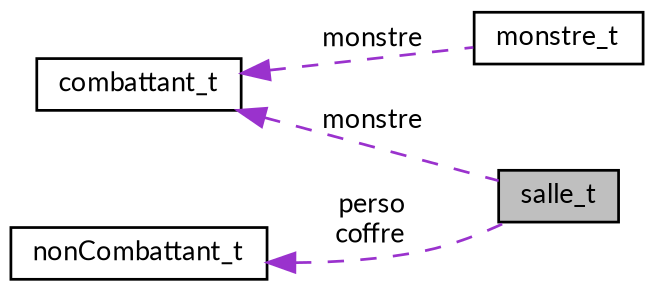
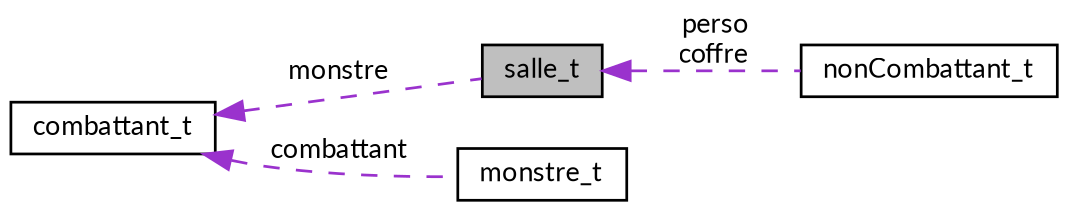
(371, 40) -> (337, 151)
(403, 255) -> (716, 71)
